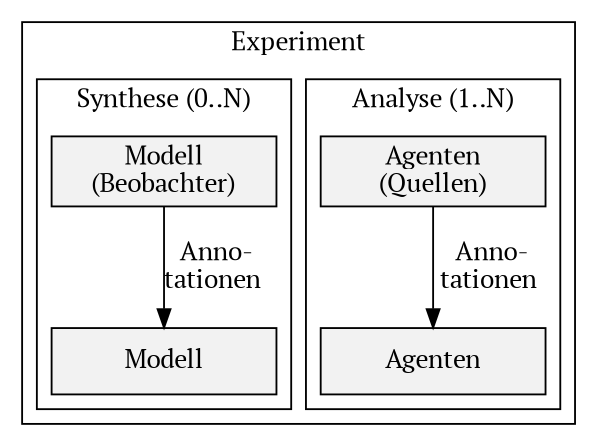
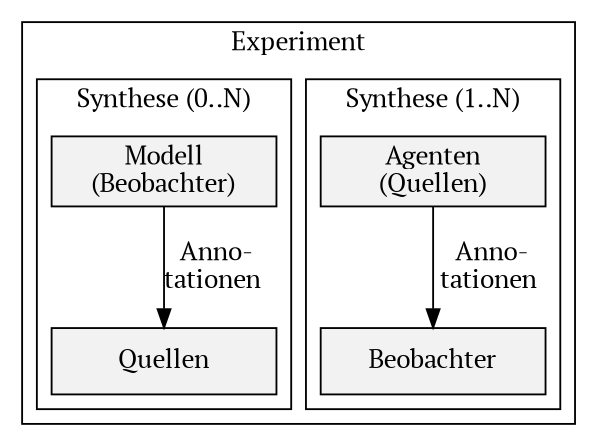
(433, 100) -> (433, 100)
(164, 361) -> (164, 361)
(433, 361) -> (433, 361)
